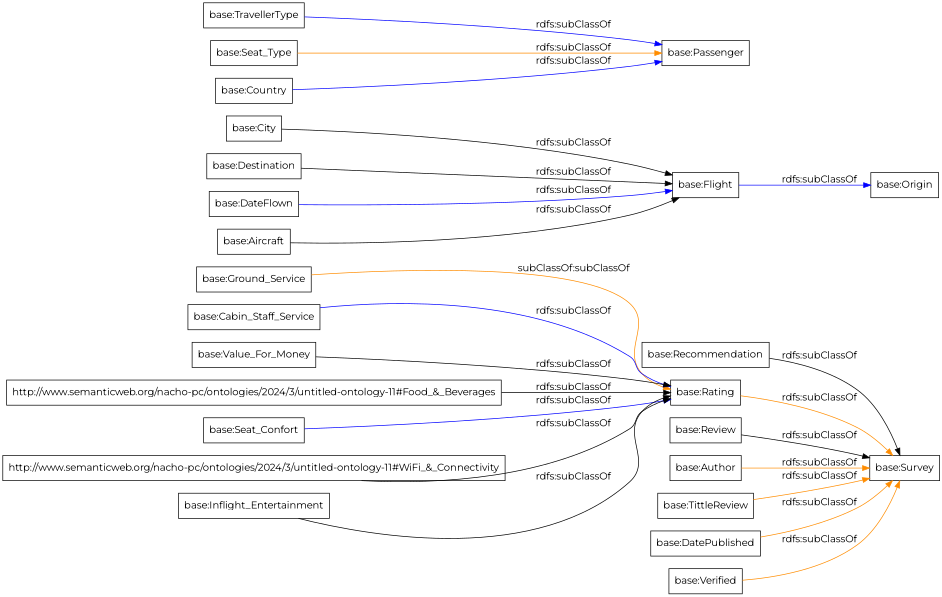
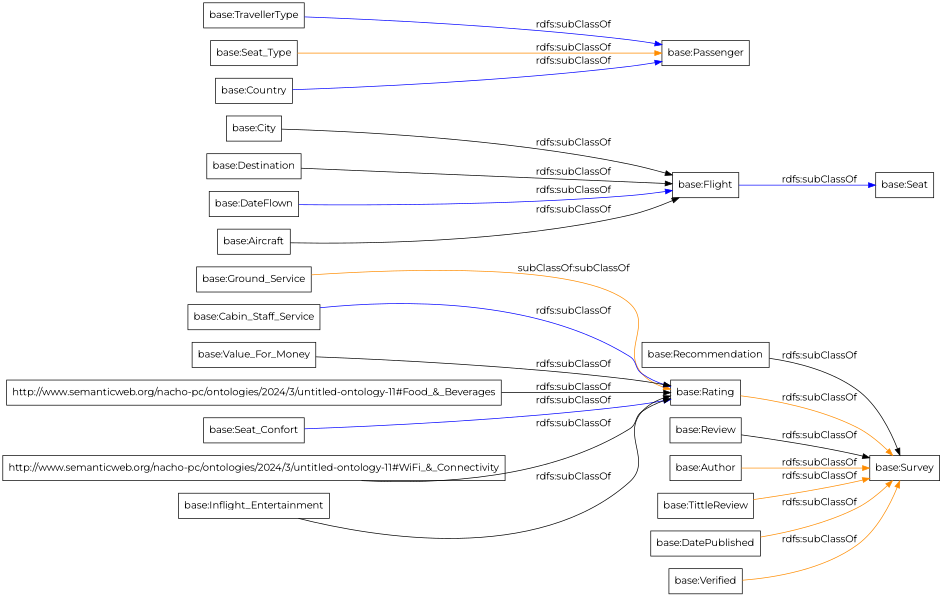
(905, 185) -> (905, 185)
